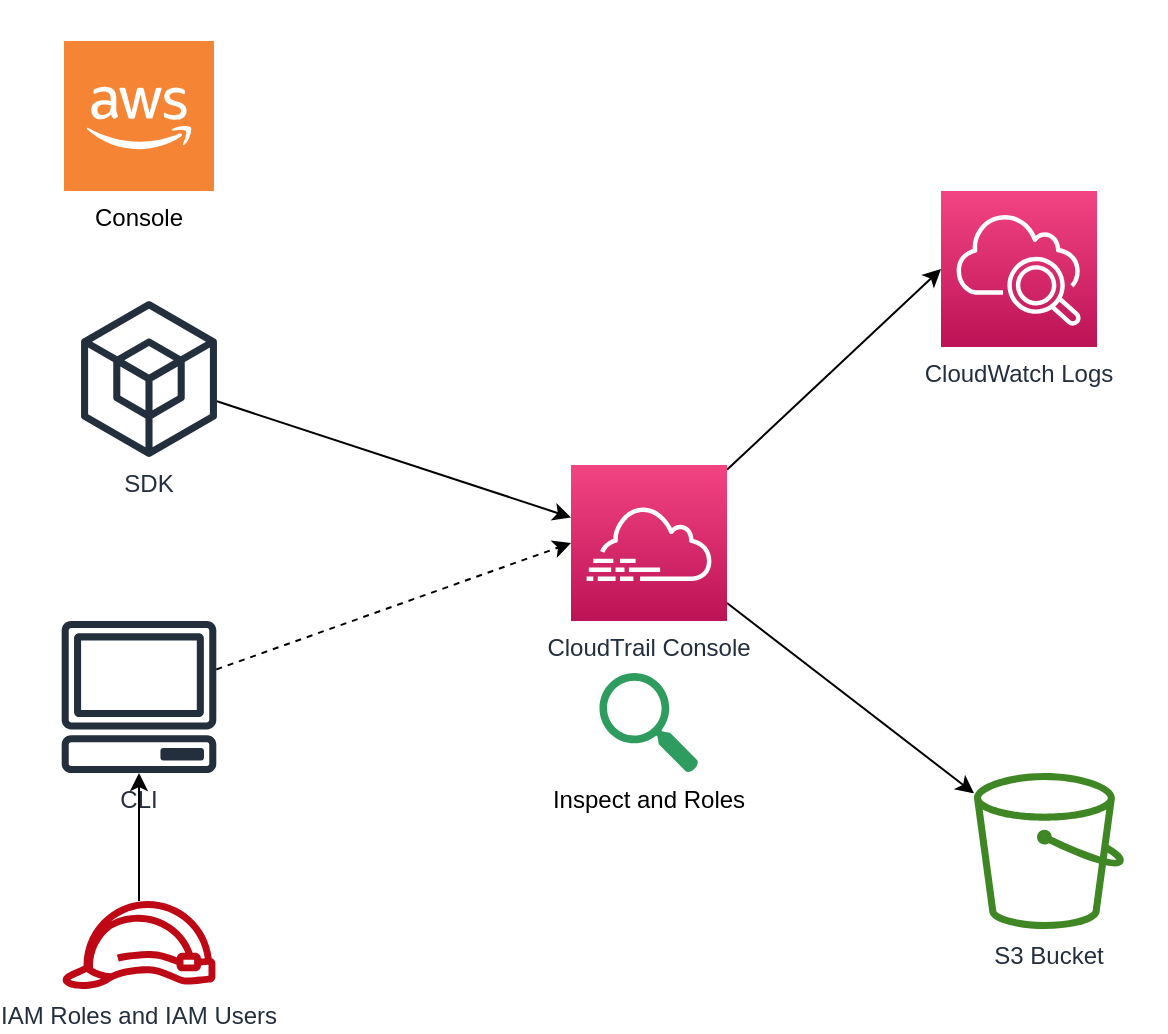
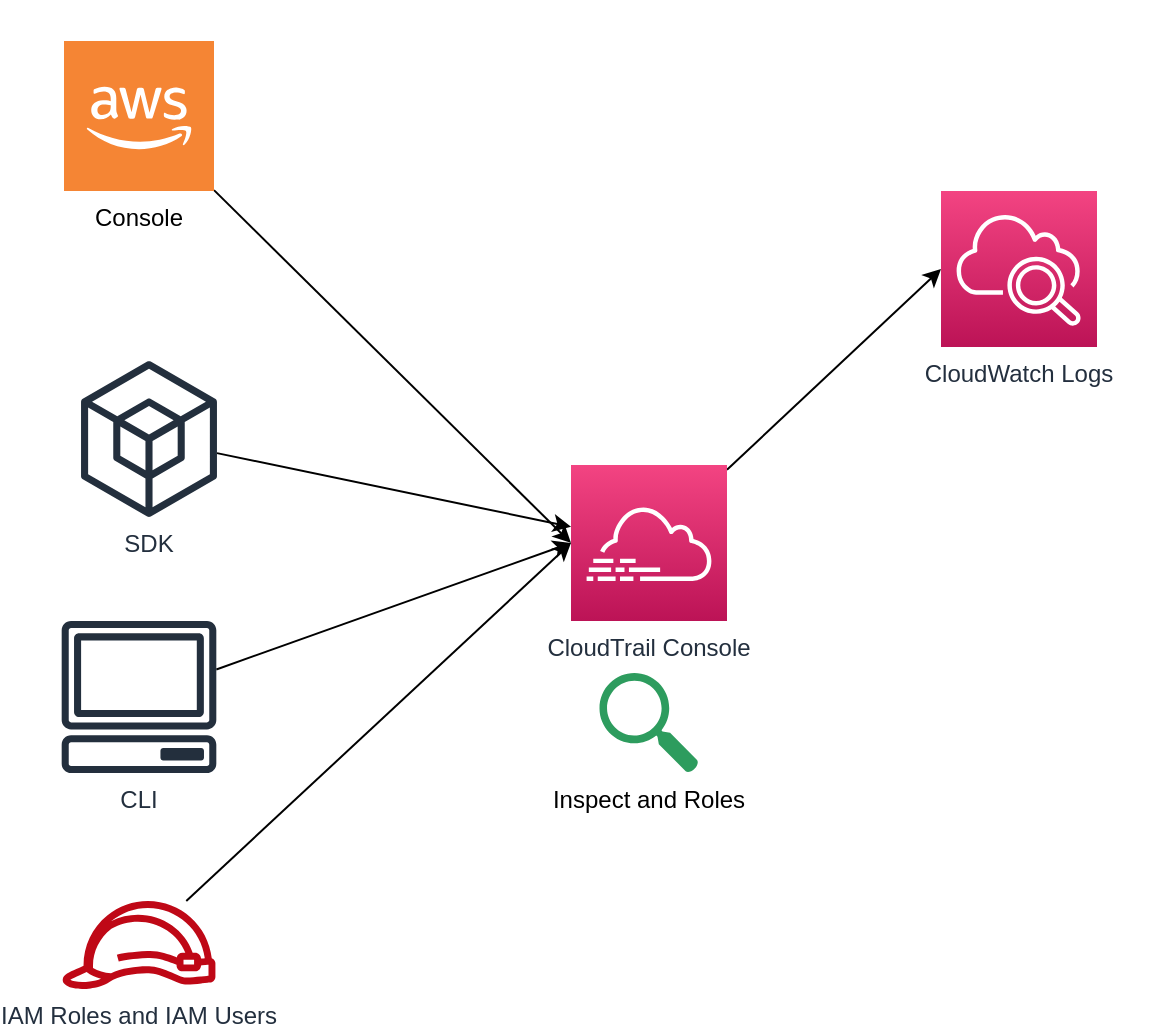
none -> (371, 345)
(149, 379) -> (149, 439)
(389, 608) -> (389, 608)
(845, 694) -> none
(139, 844) -> (374, 726)
(1049, 851) -> none
